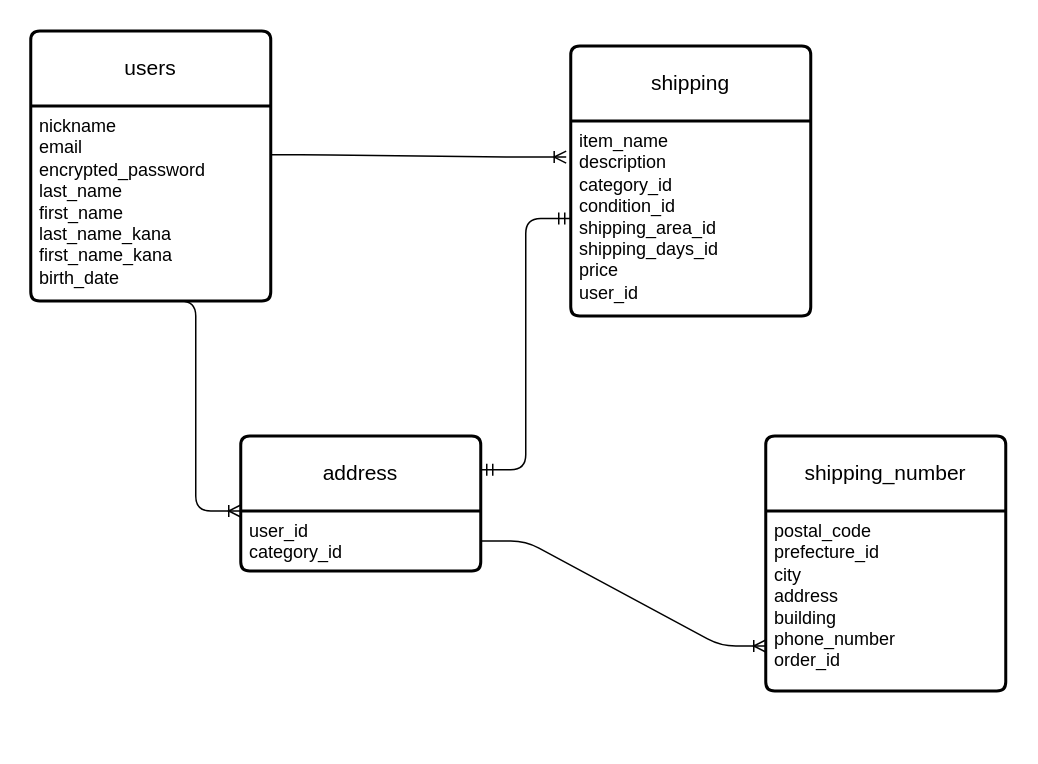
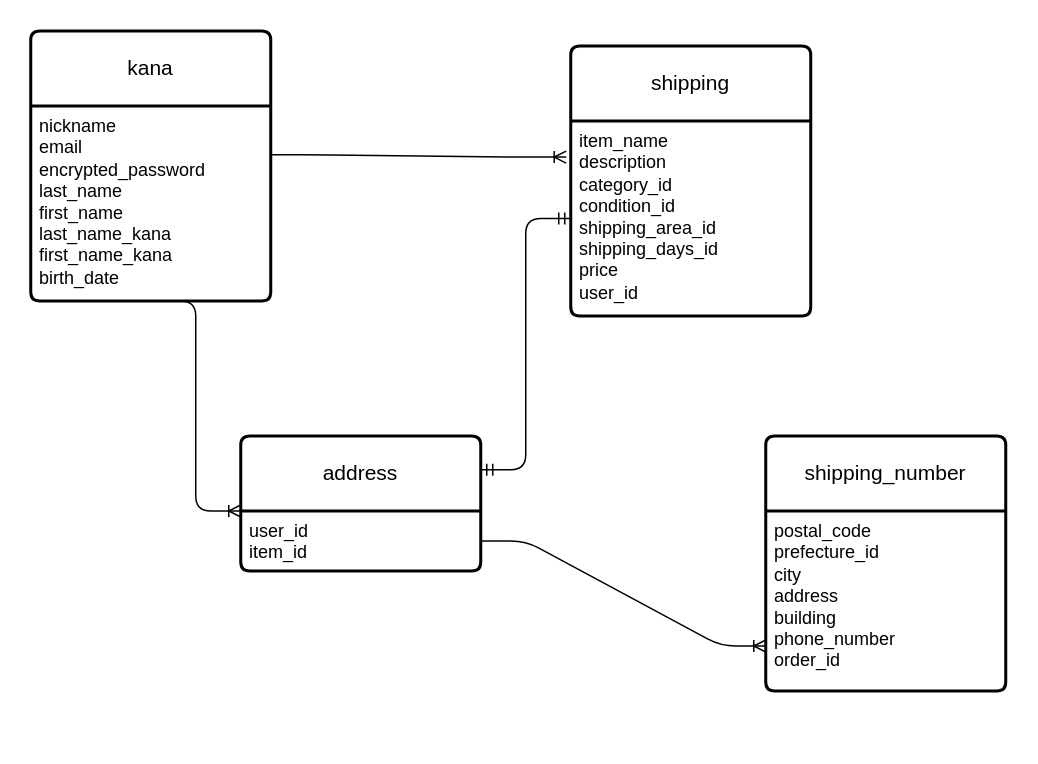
(151, 68) -> (151, 68)
(303, 543) -> (283, 543)
